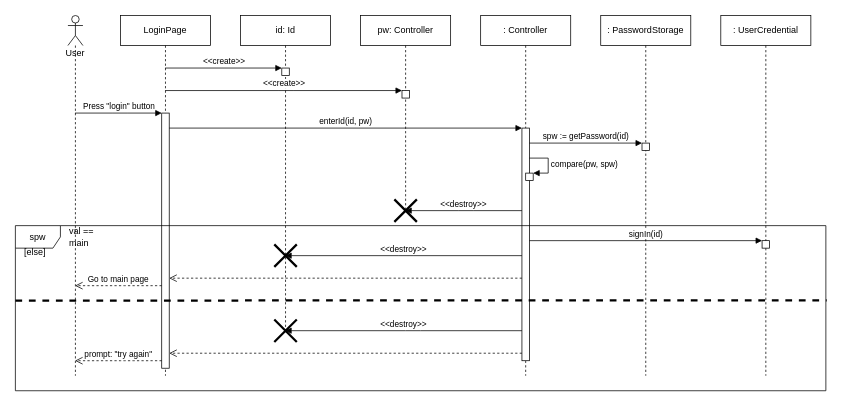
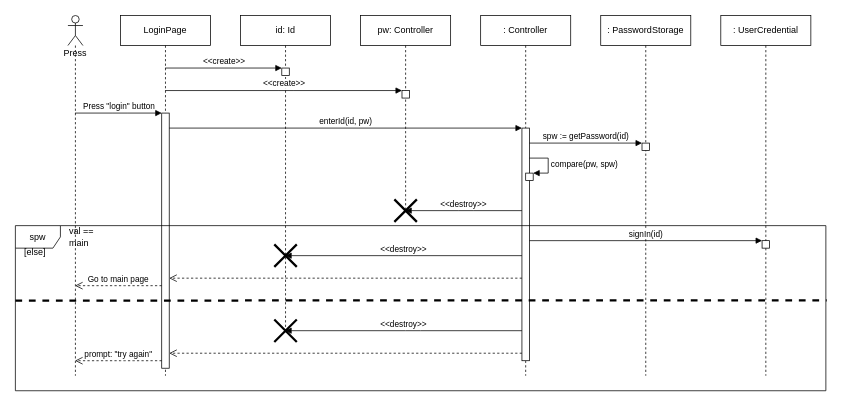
(75, 58) -> (75, 58)
